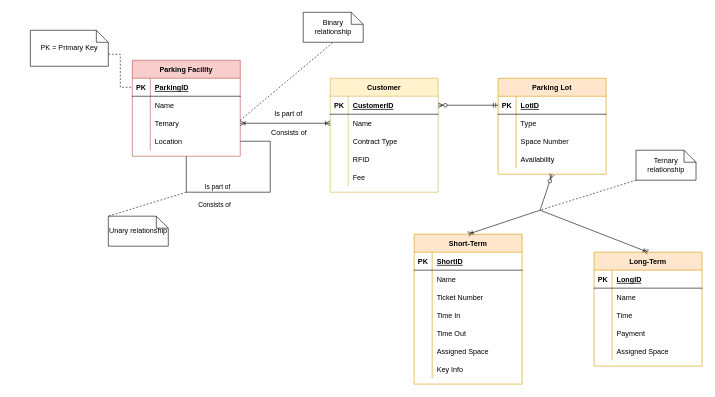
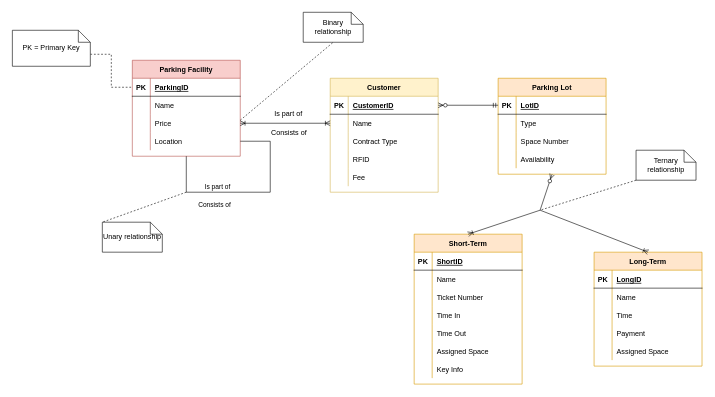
(69, 48) -> (51, 48)
(169, 124) -> (164, 124)
(138, 231) -> (132, 237)
